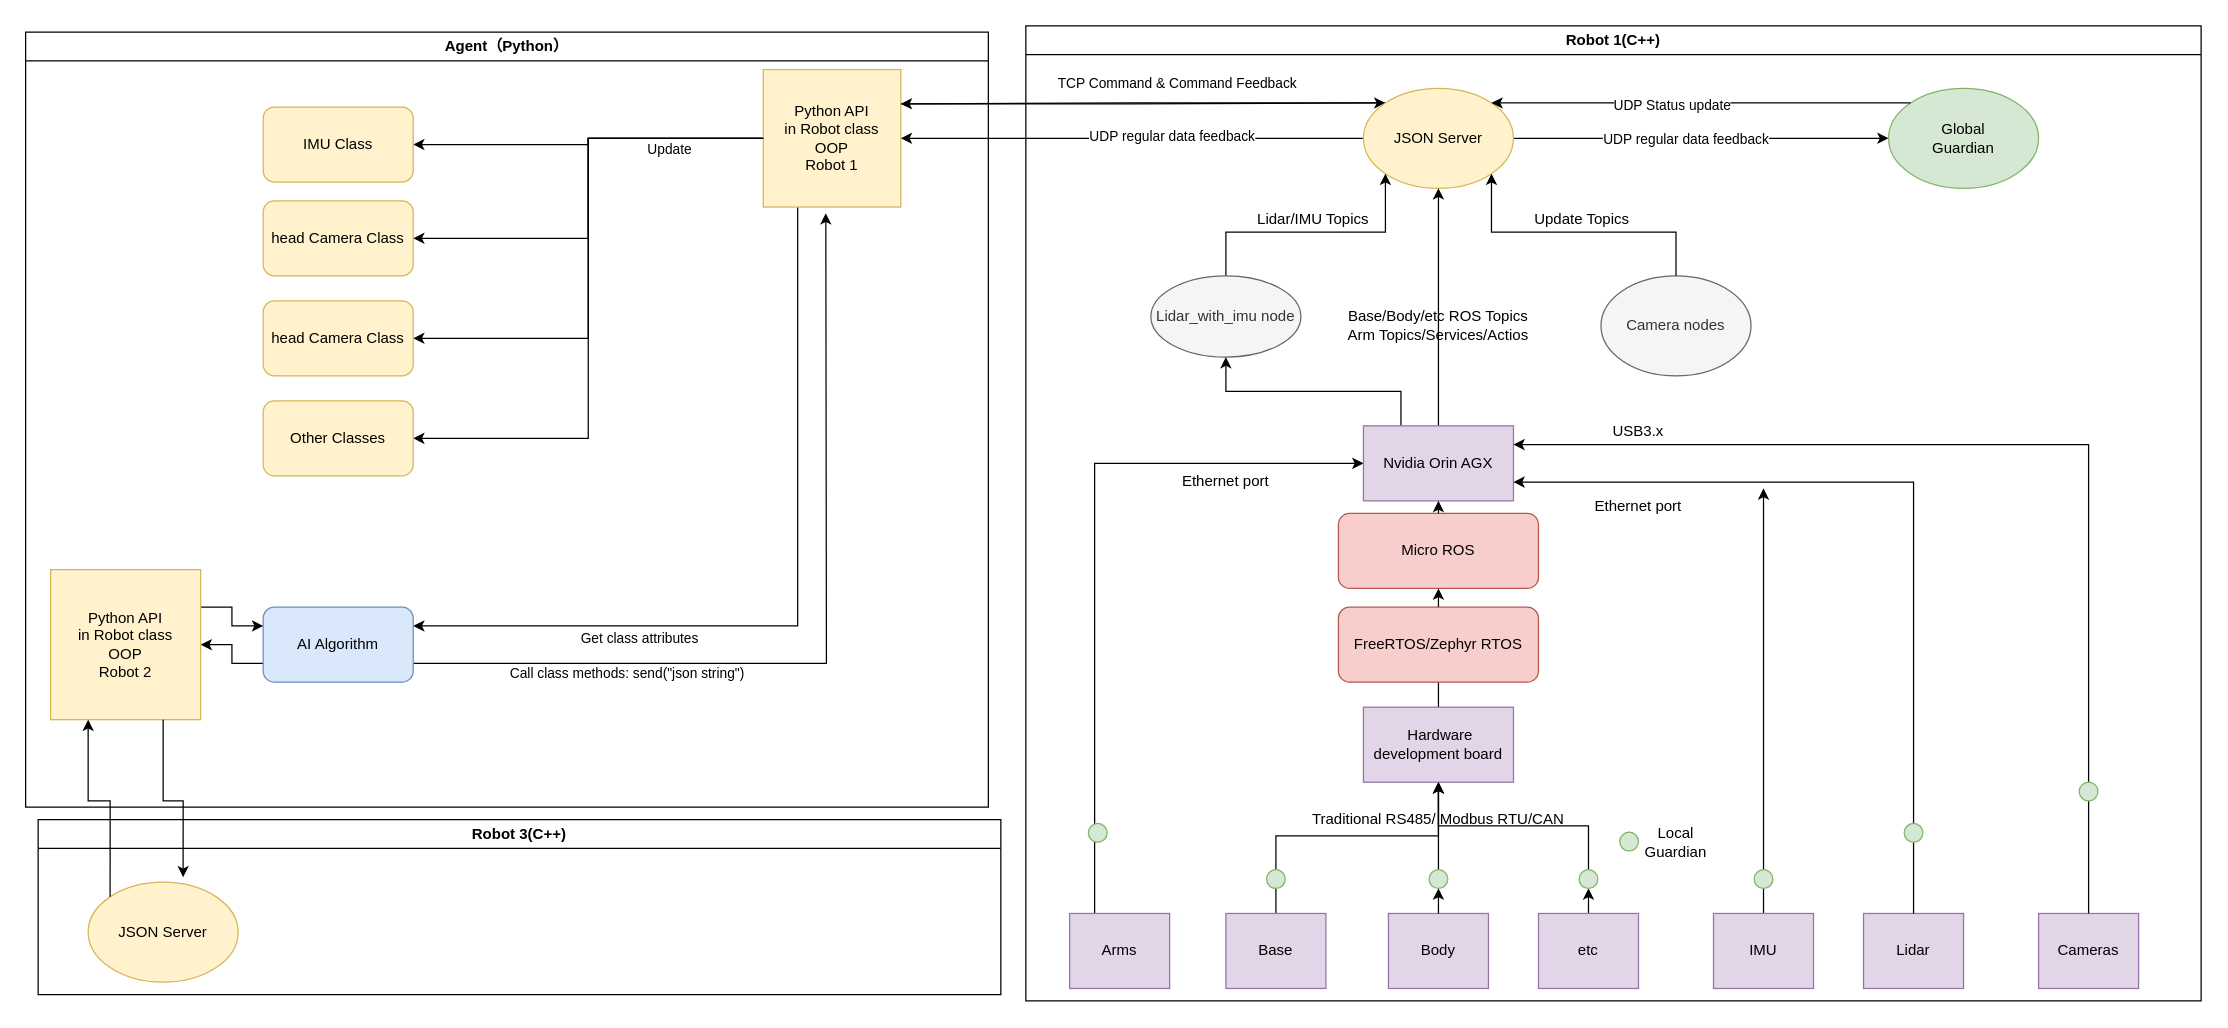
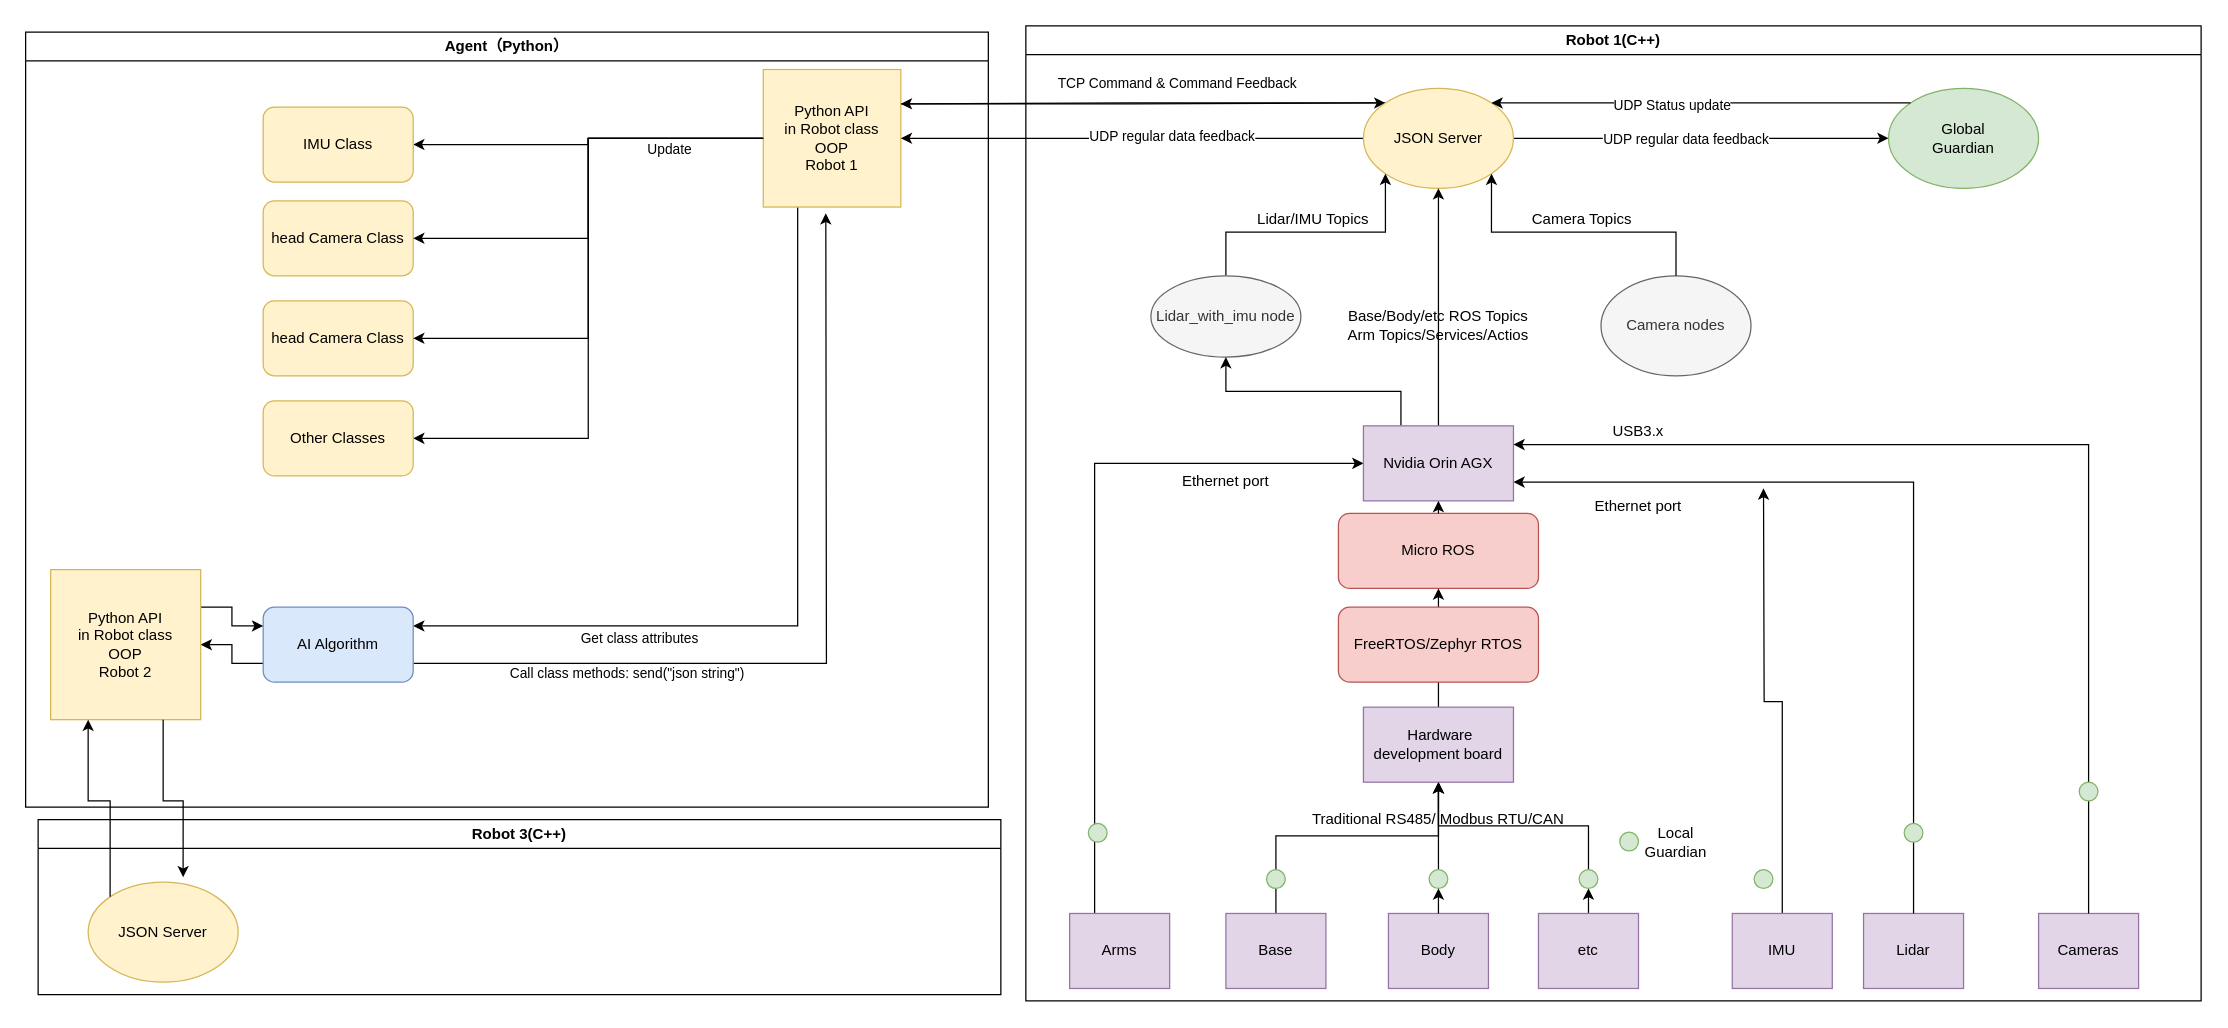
(1582, 219) -> (1582, 219)
(1763, 951) -> (1782, 951)
